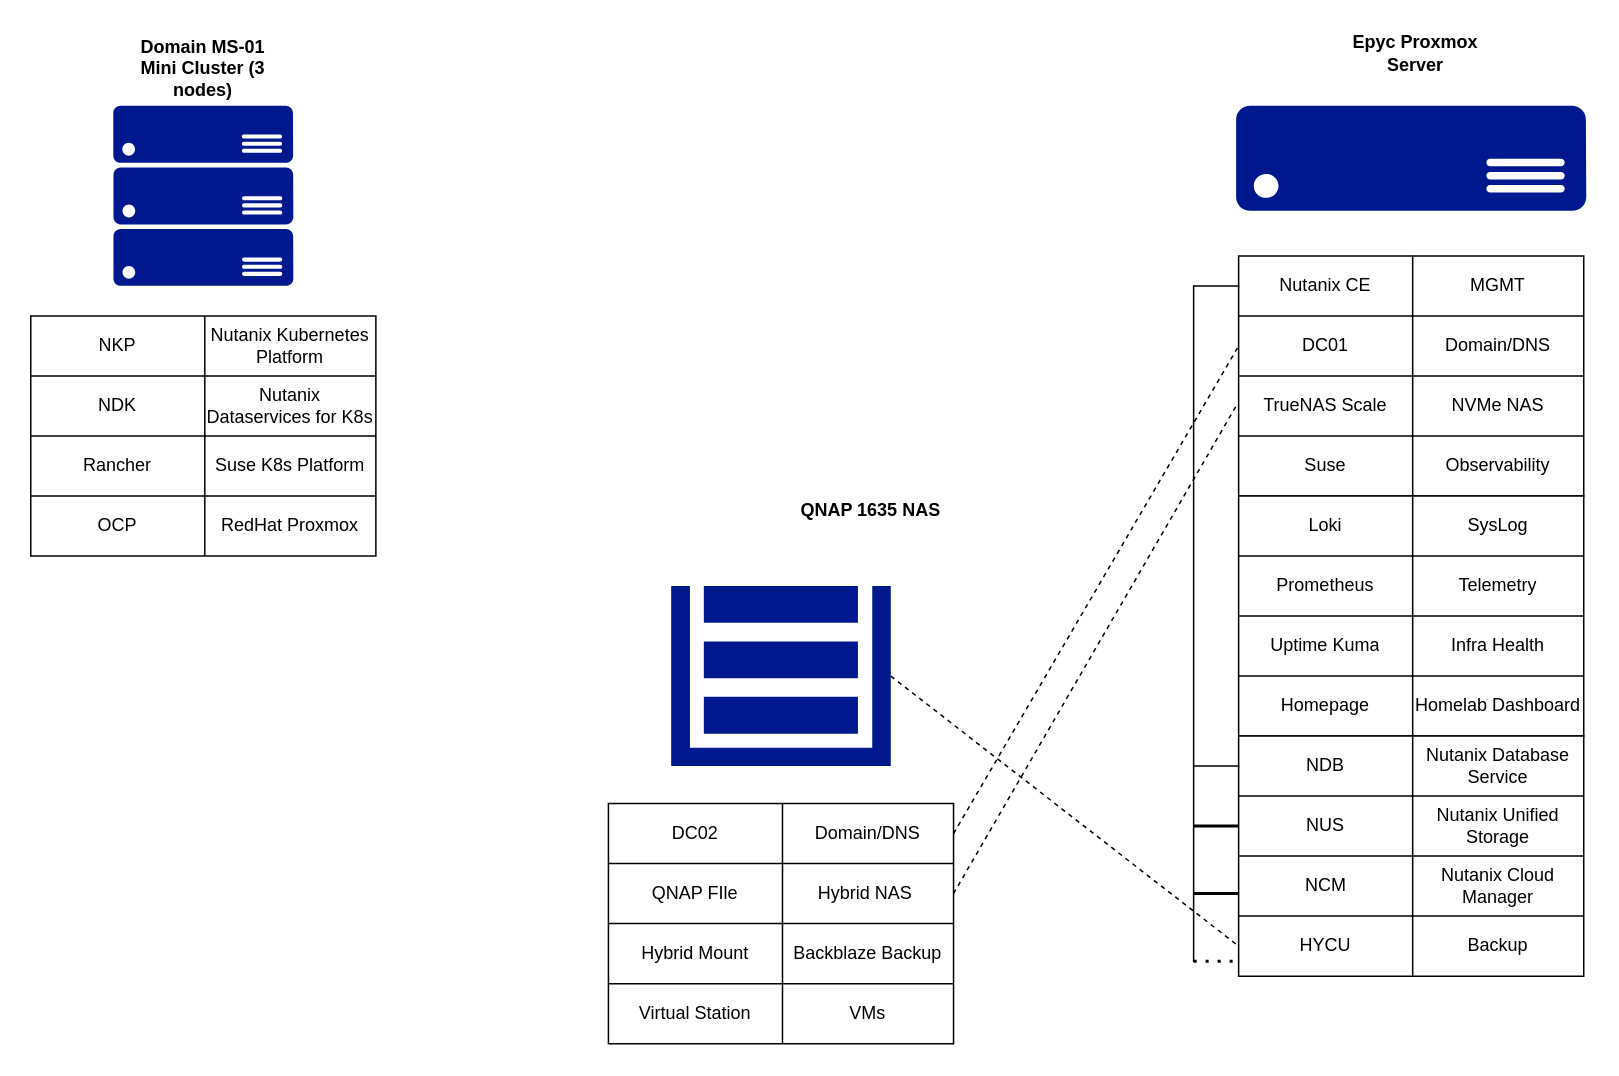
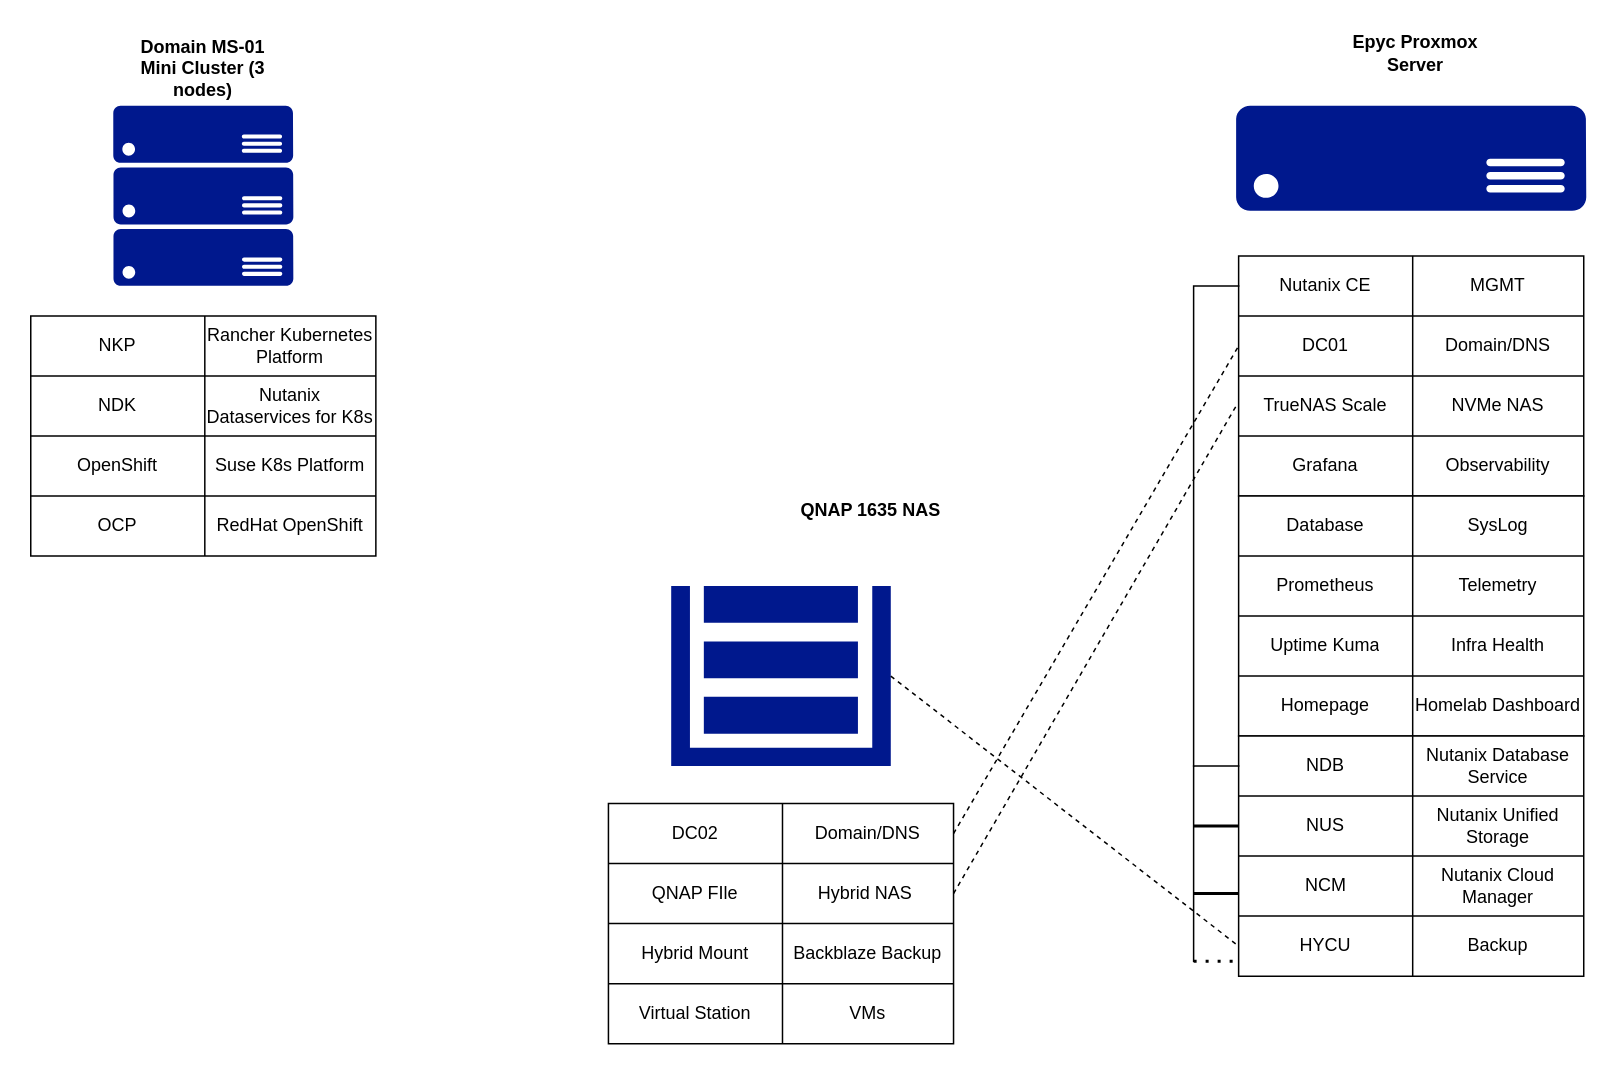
(290, 346) -> (290, 346)
(118, 466) -> (118, 466)
(1325, 466) -> (1325, 466)
(290, 526) -> (290, 526)
(1325, 526) -> (1325, 526)
